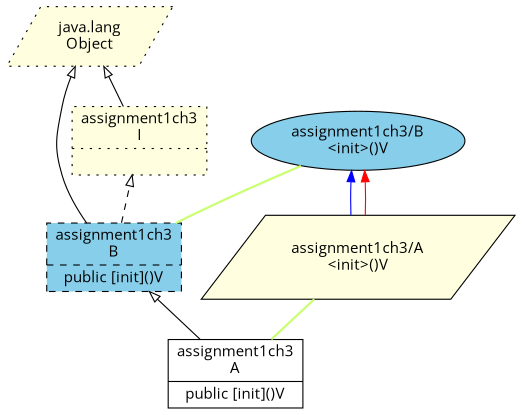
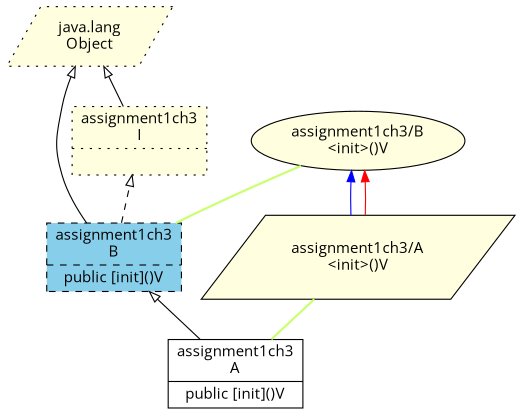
(358, 141) -> (358, 141)
